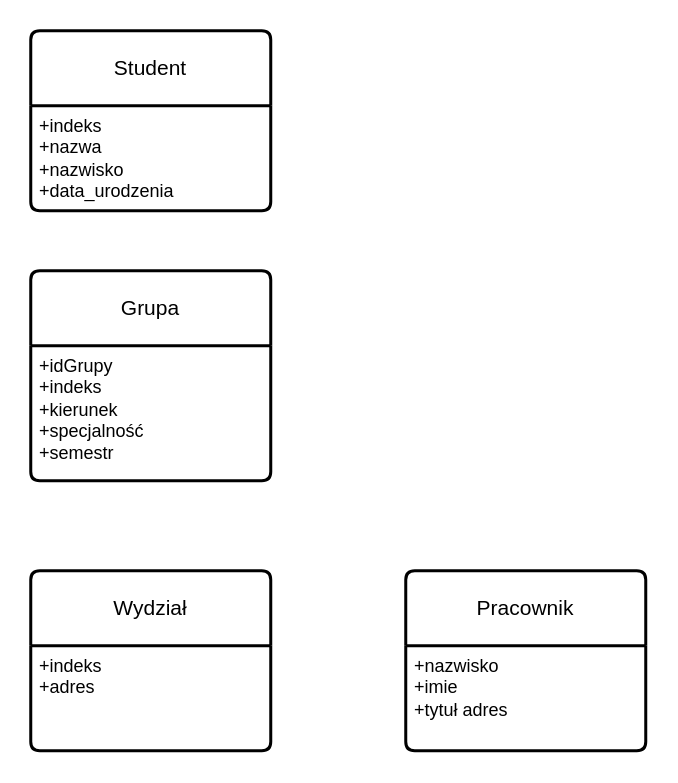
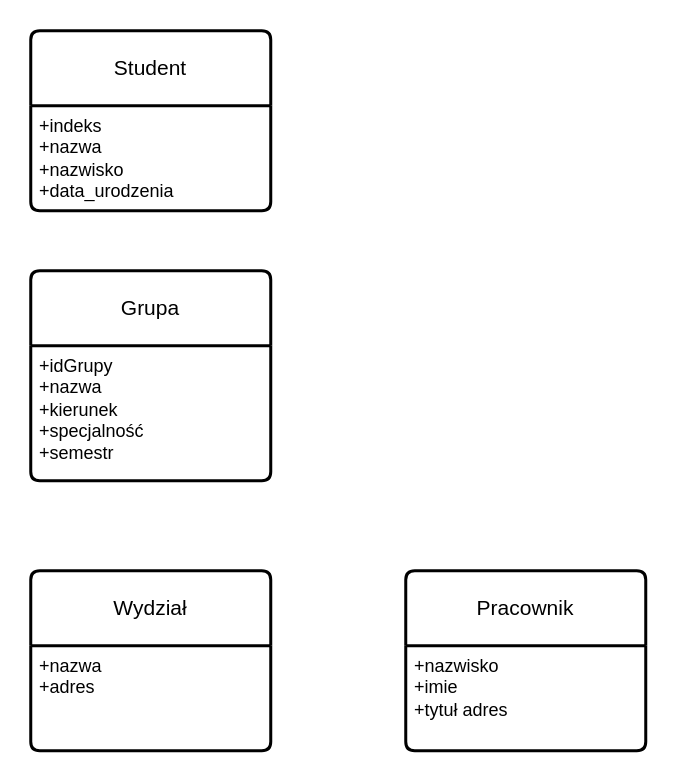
(98, 410) -> (98, 410)
(73, 678) -> (70, 678)
